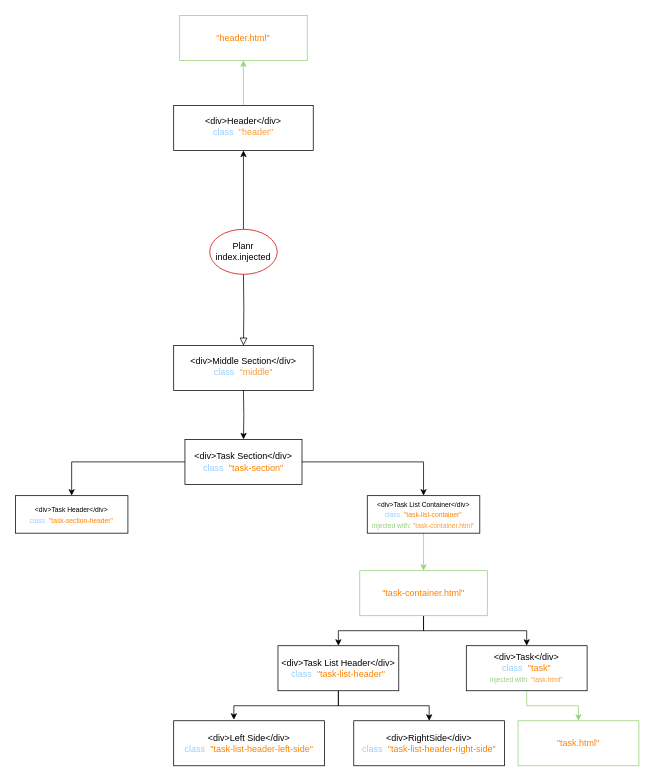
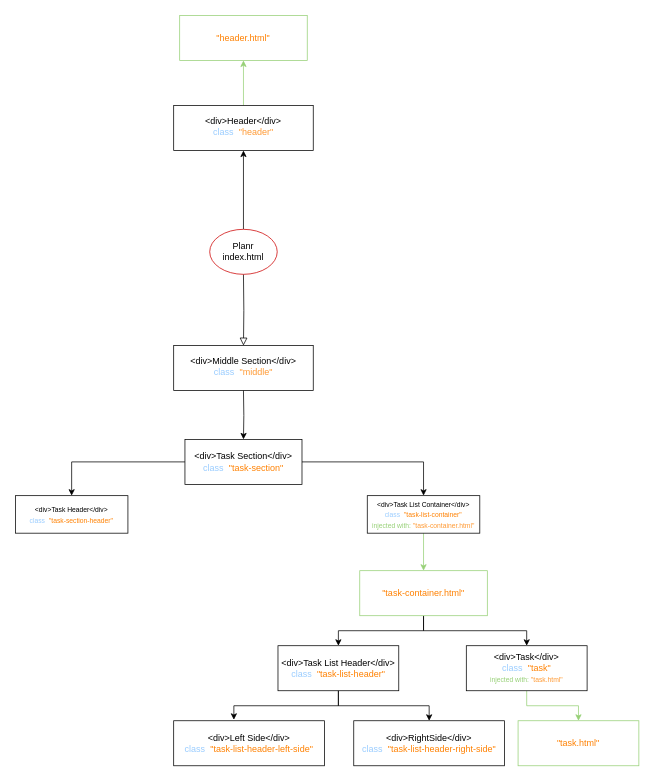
(243, 252) -> (243, 252)
